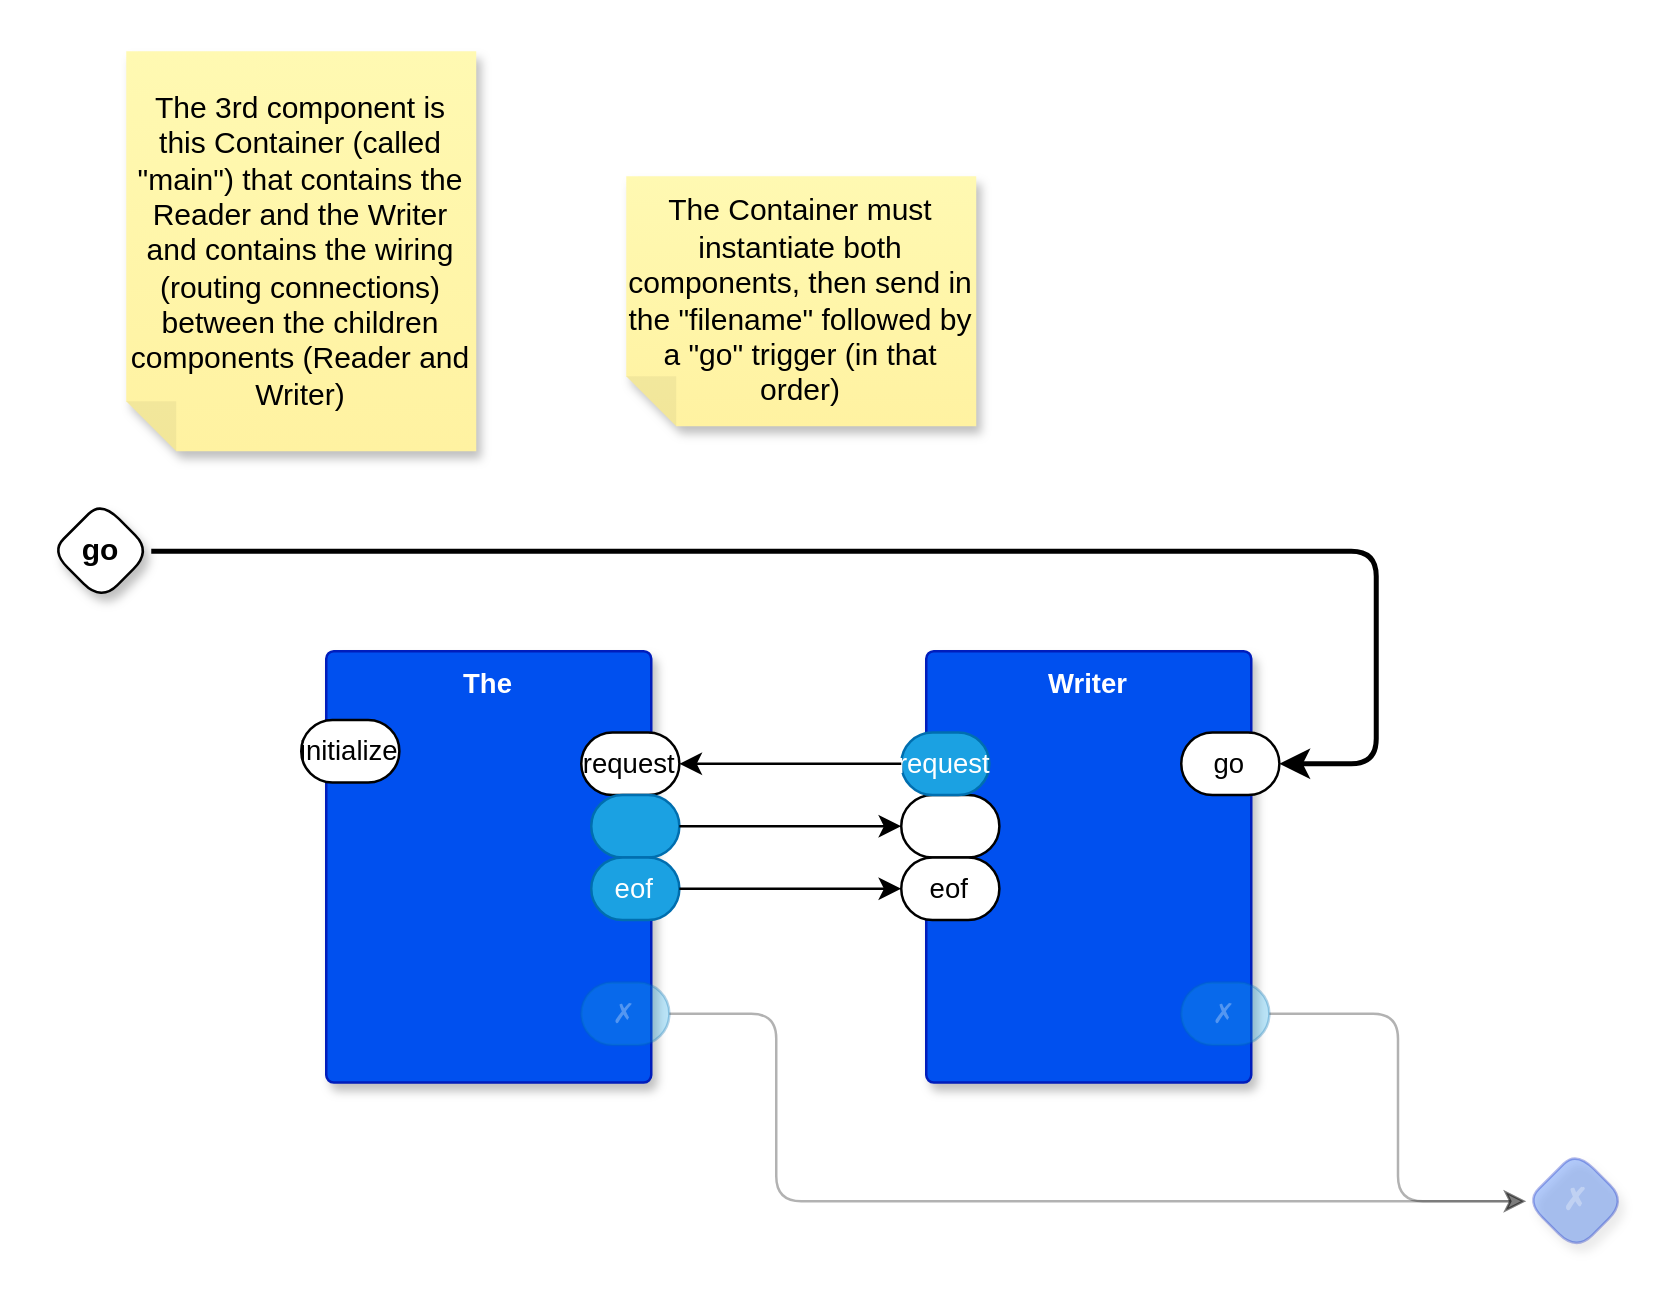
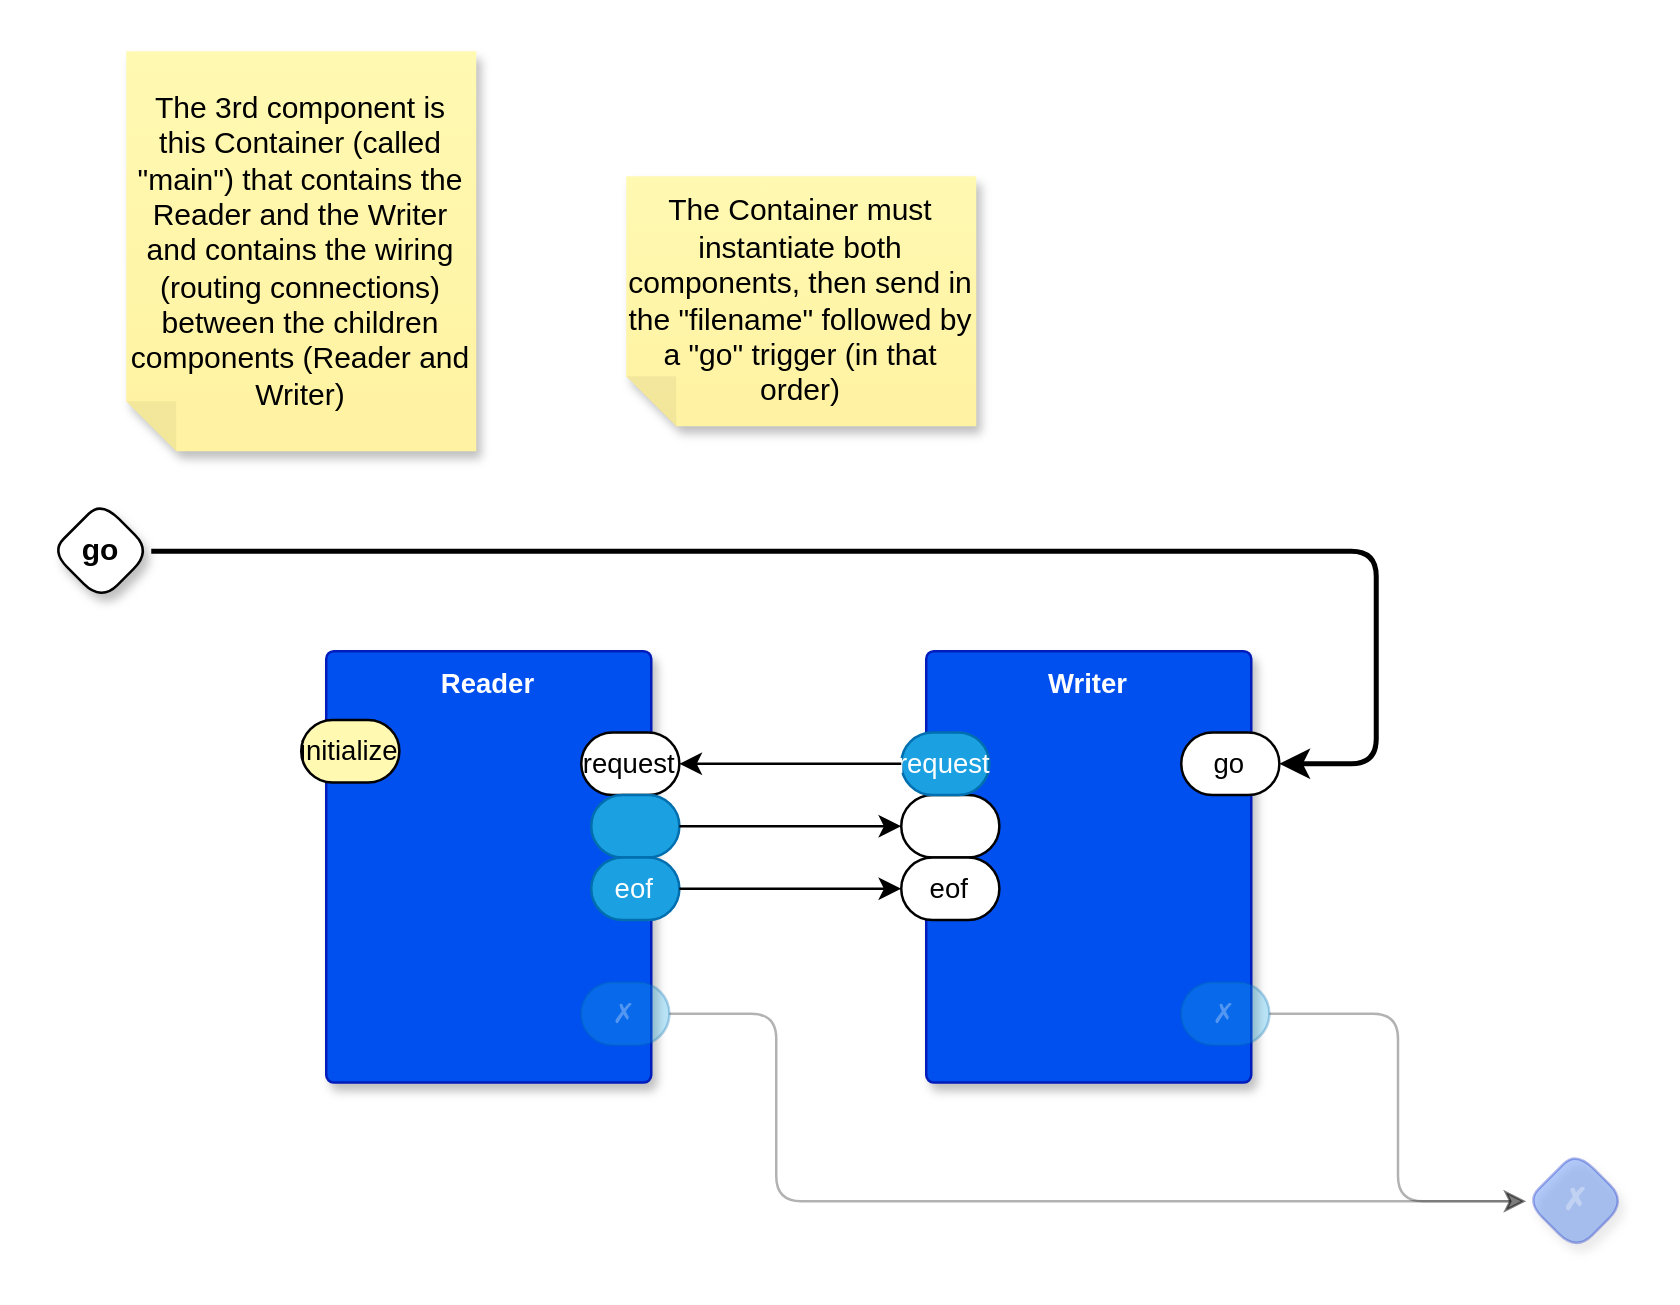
(489, 685) -> (489, 685)
(350, 751) -> (350, 751)
